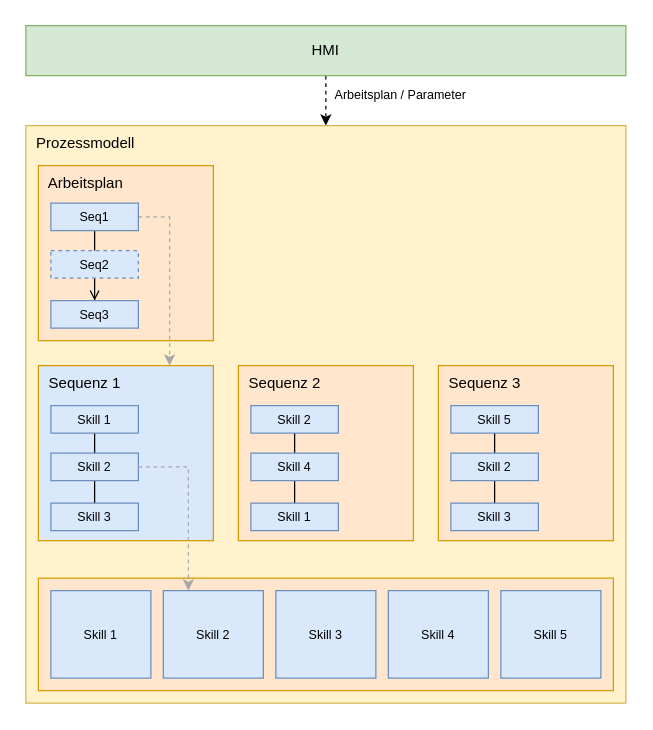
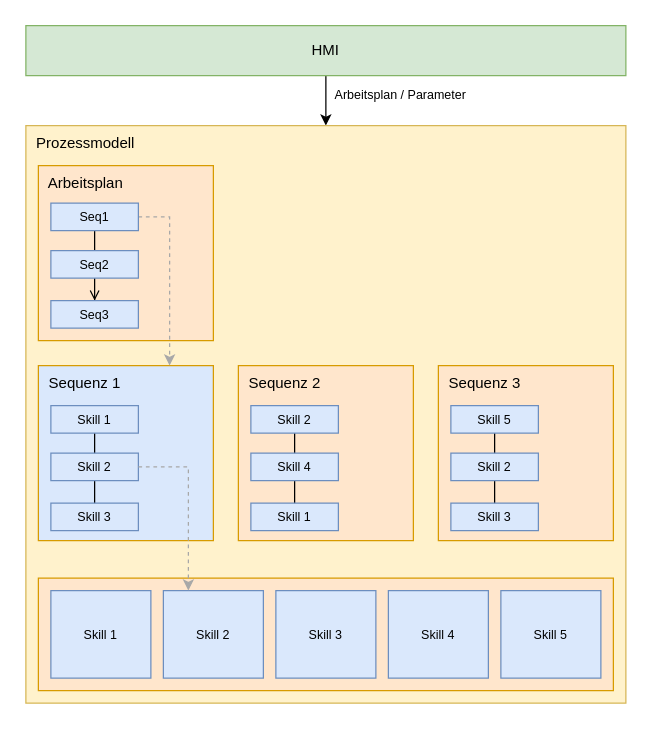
(326, 96) -> (326, 96)
(94, 264) -> (94, 264)
